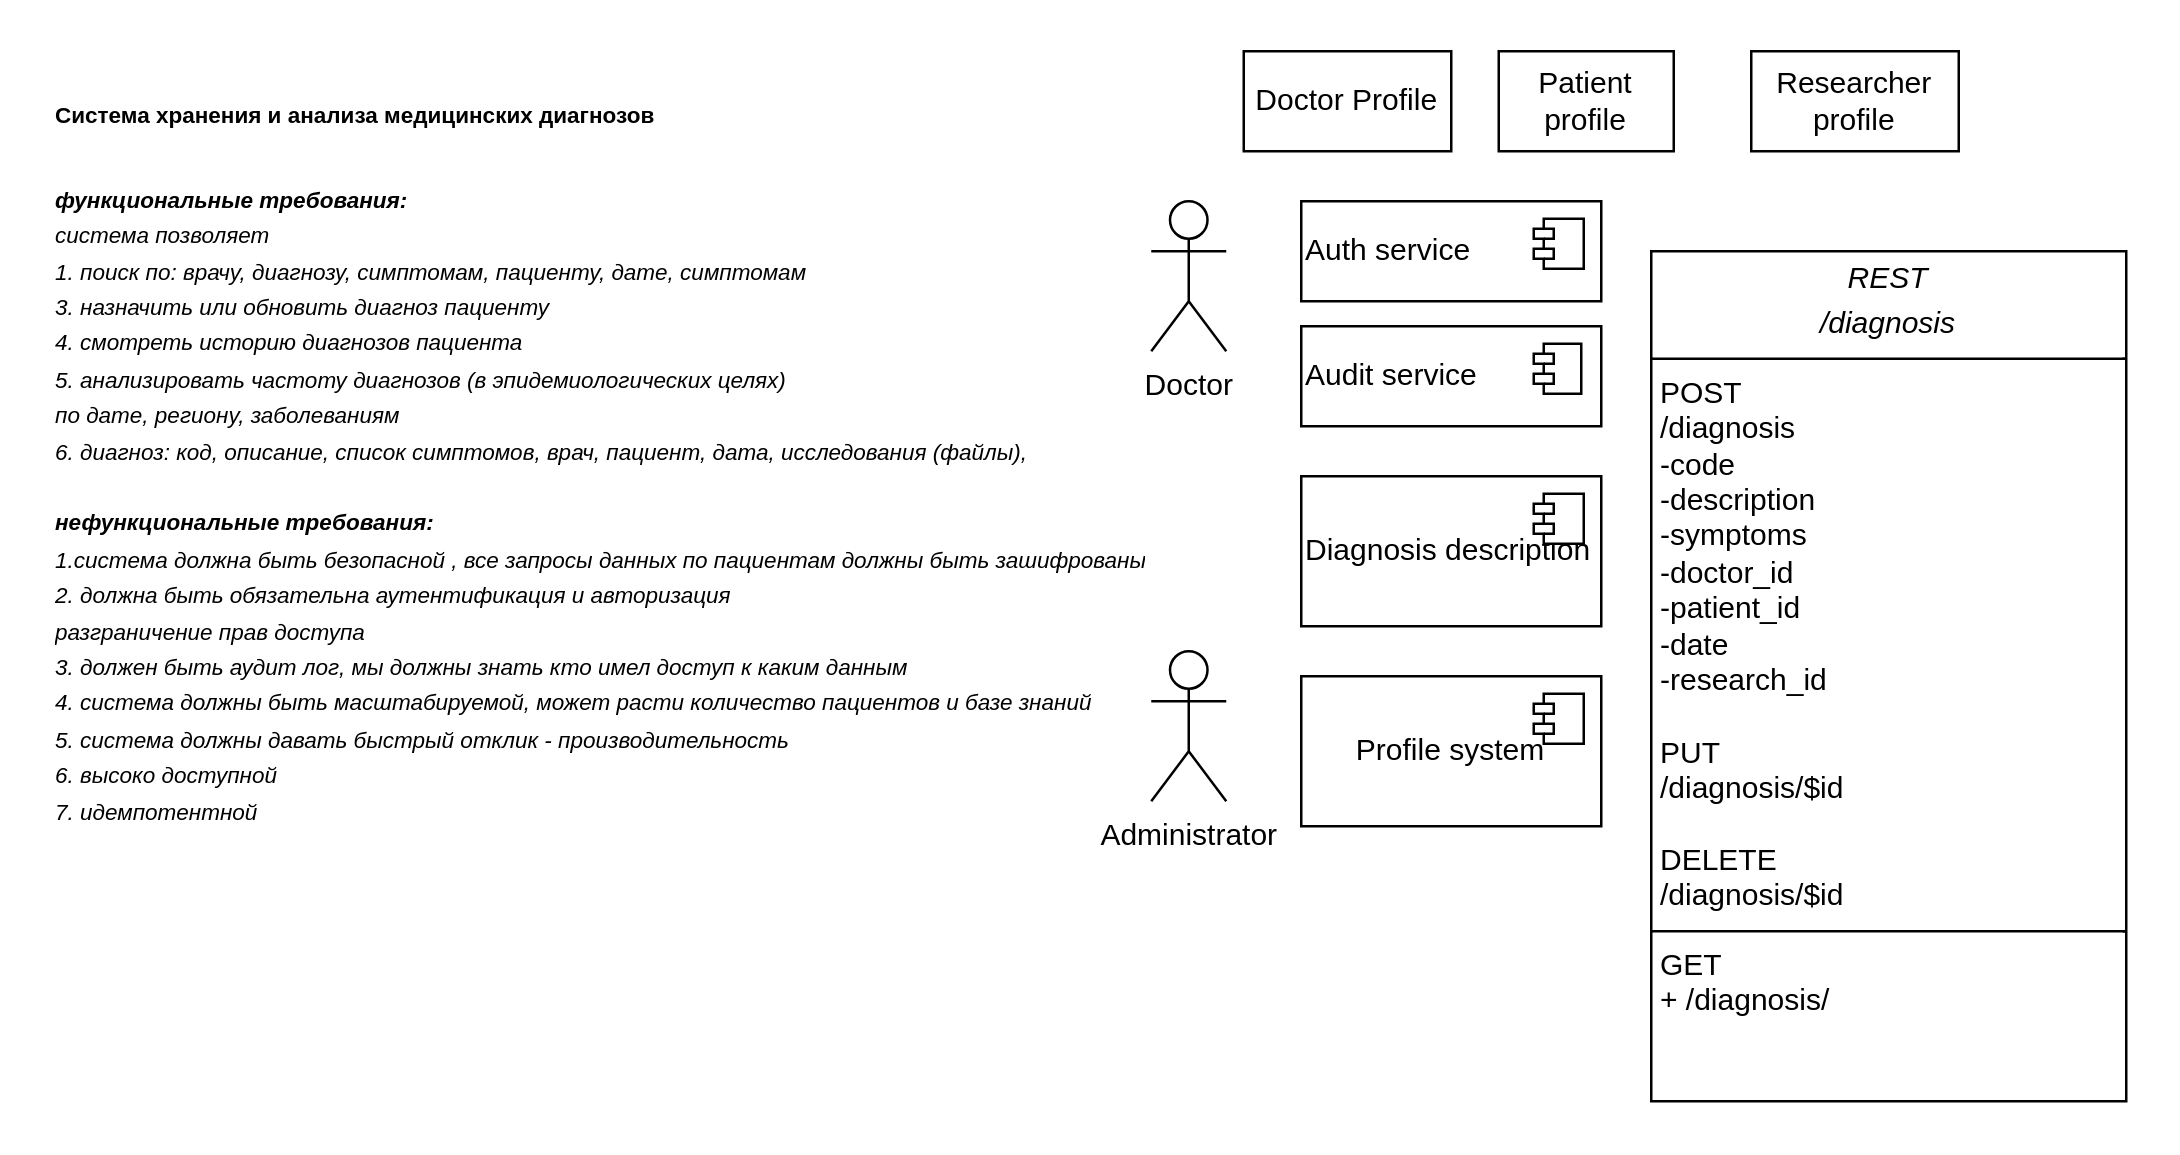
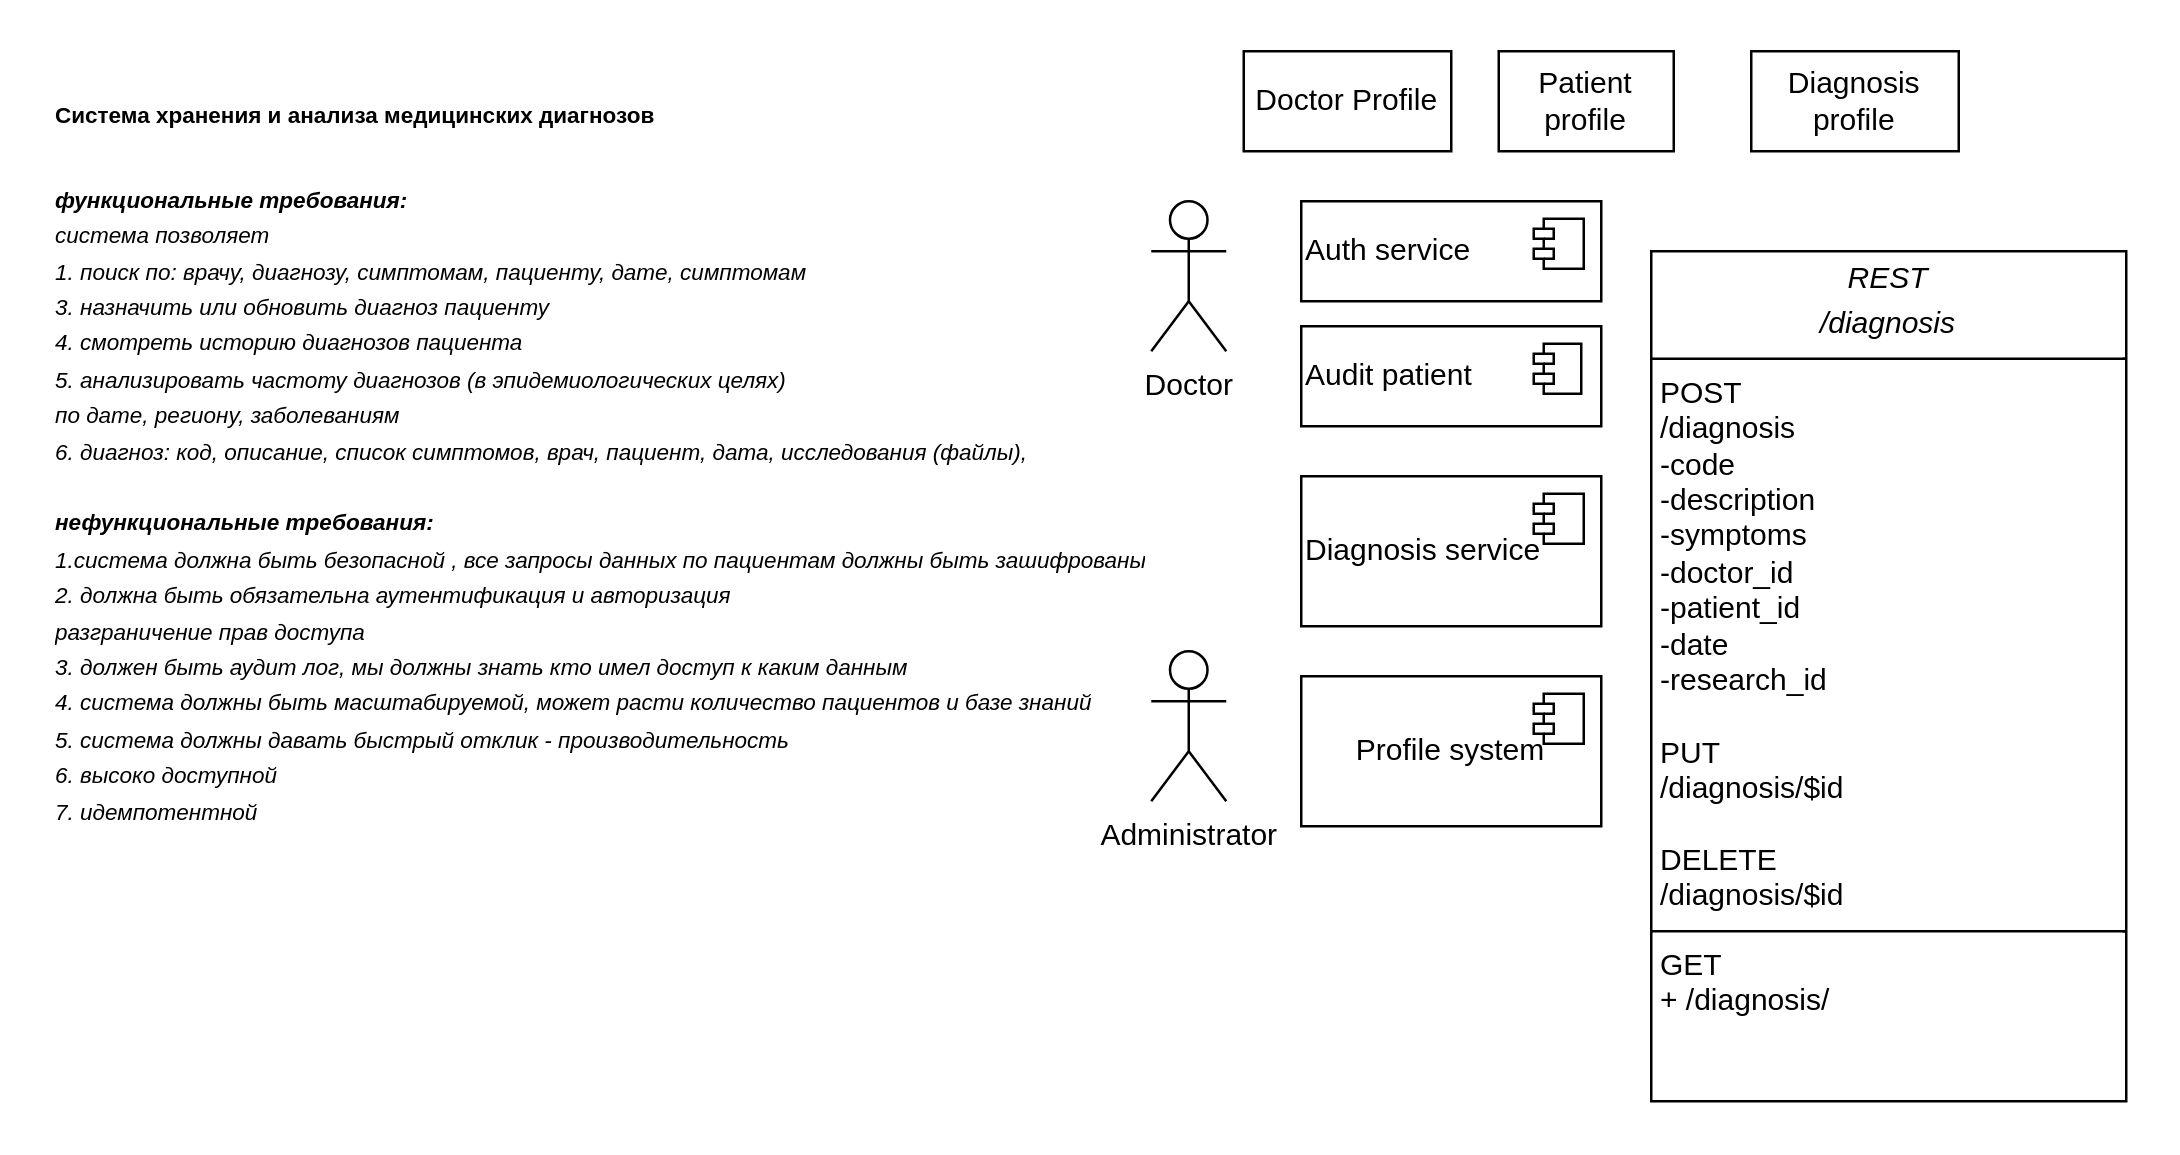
(1855, 101) -> (1855, 101)
(1404, 376) -> (1404, 376)
(1454, 551) -> (1433, 551)
